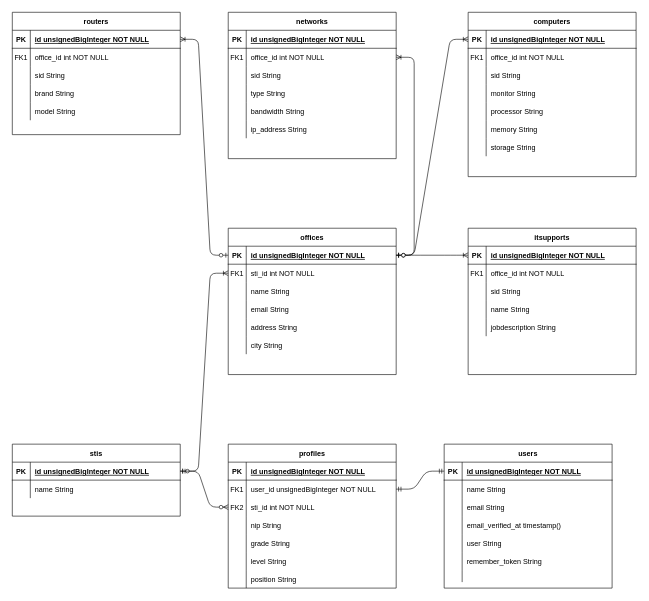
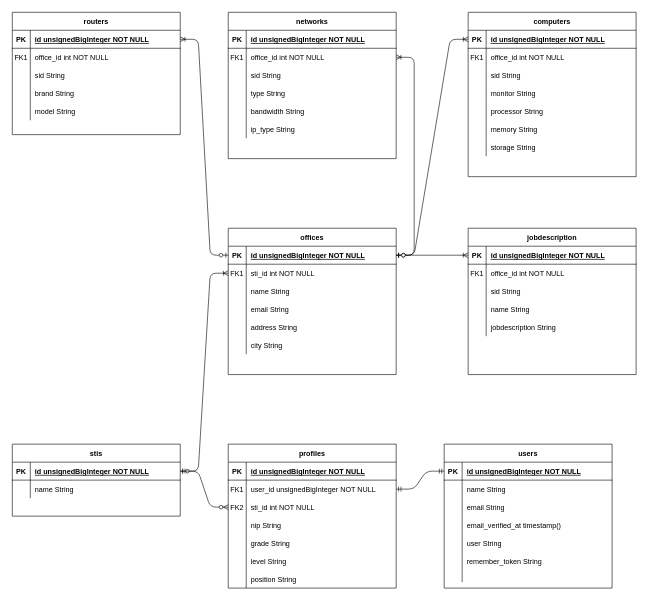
(282, 130) -> (276, 130)
(552, 238) -> (552, 238)
